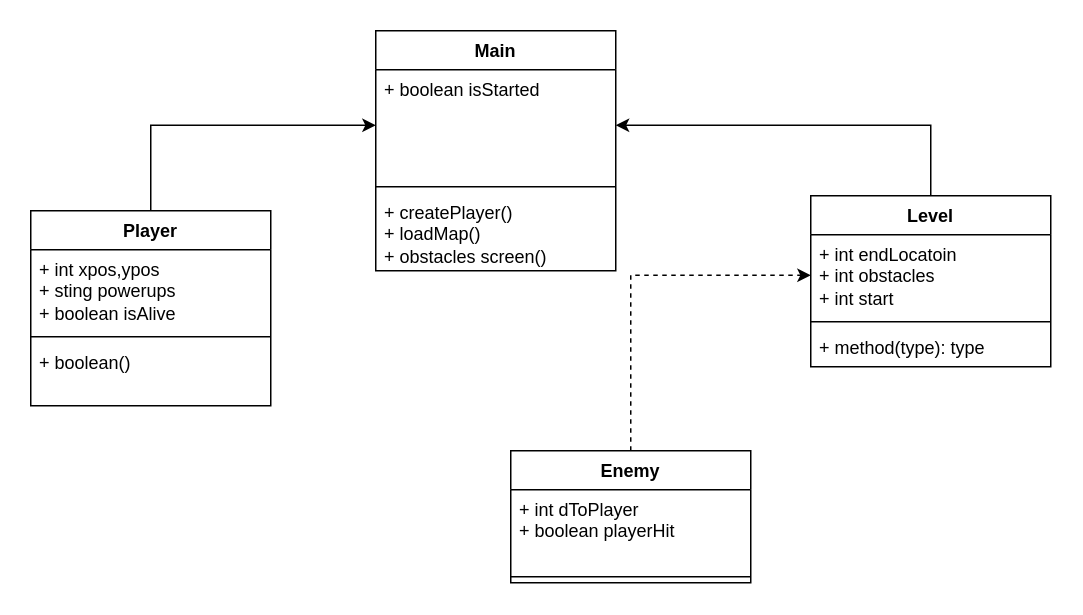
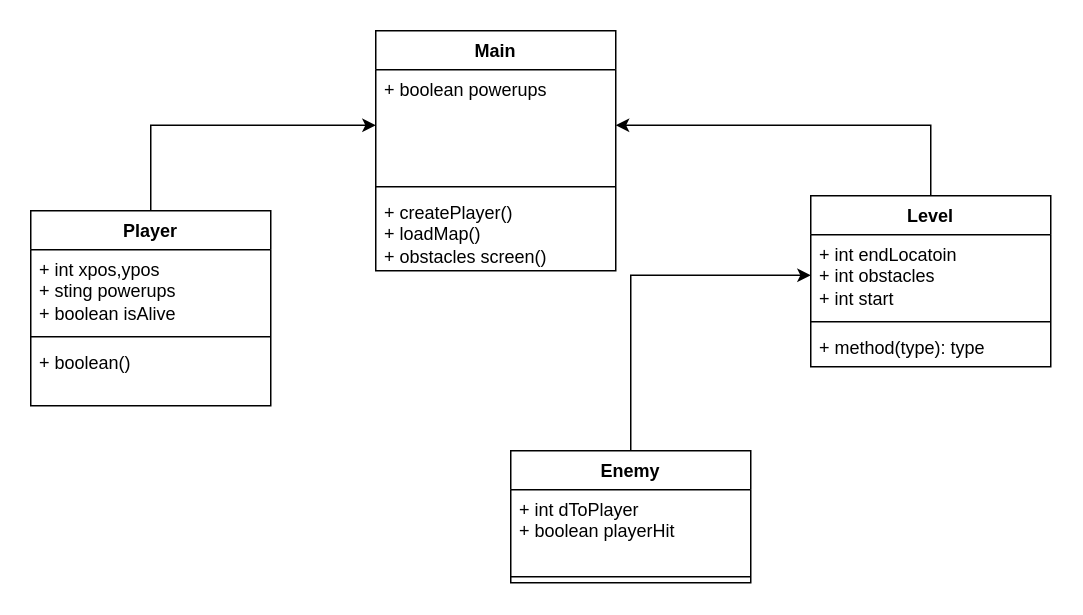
(471, 91) -> (468, 91)
(631, 277) -> (631, 277)
